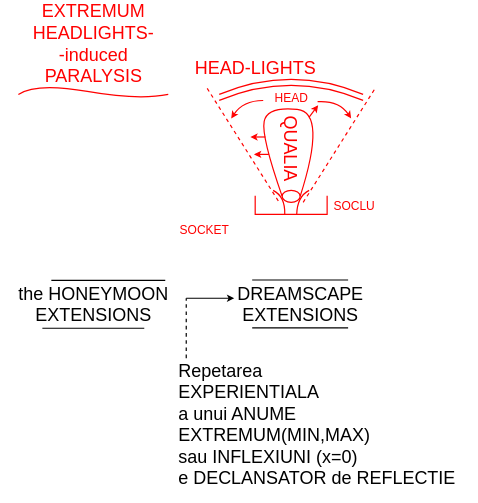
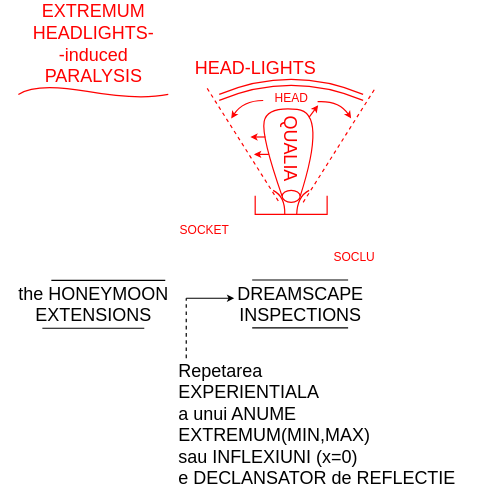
(354, 206) -> (354, 257)
(301, 305) -> (301, 305)
